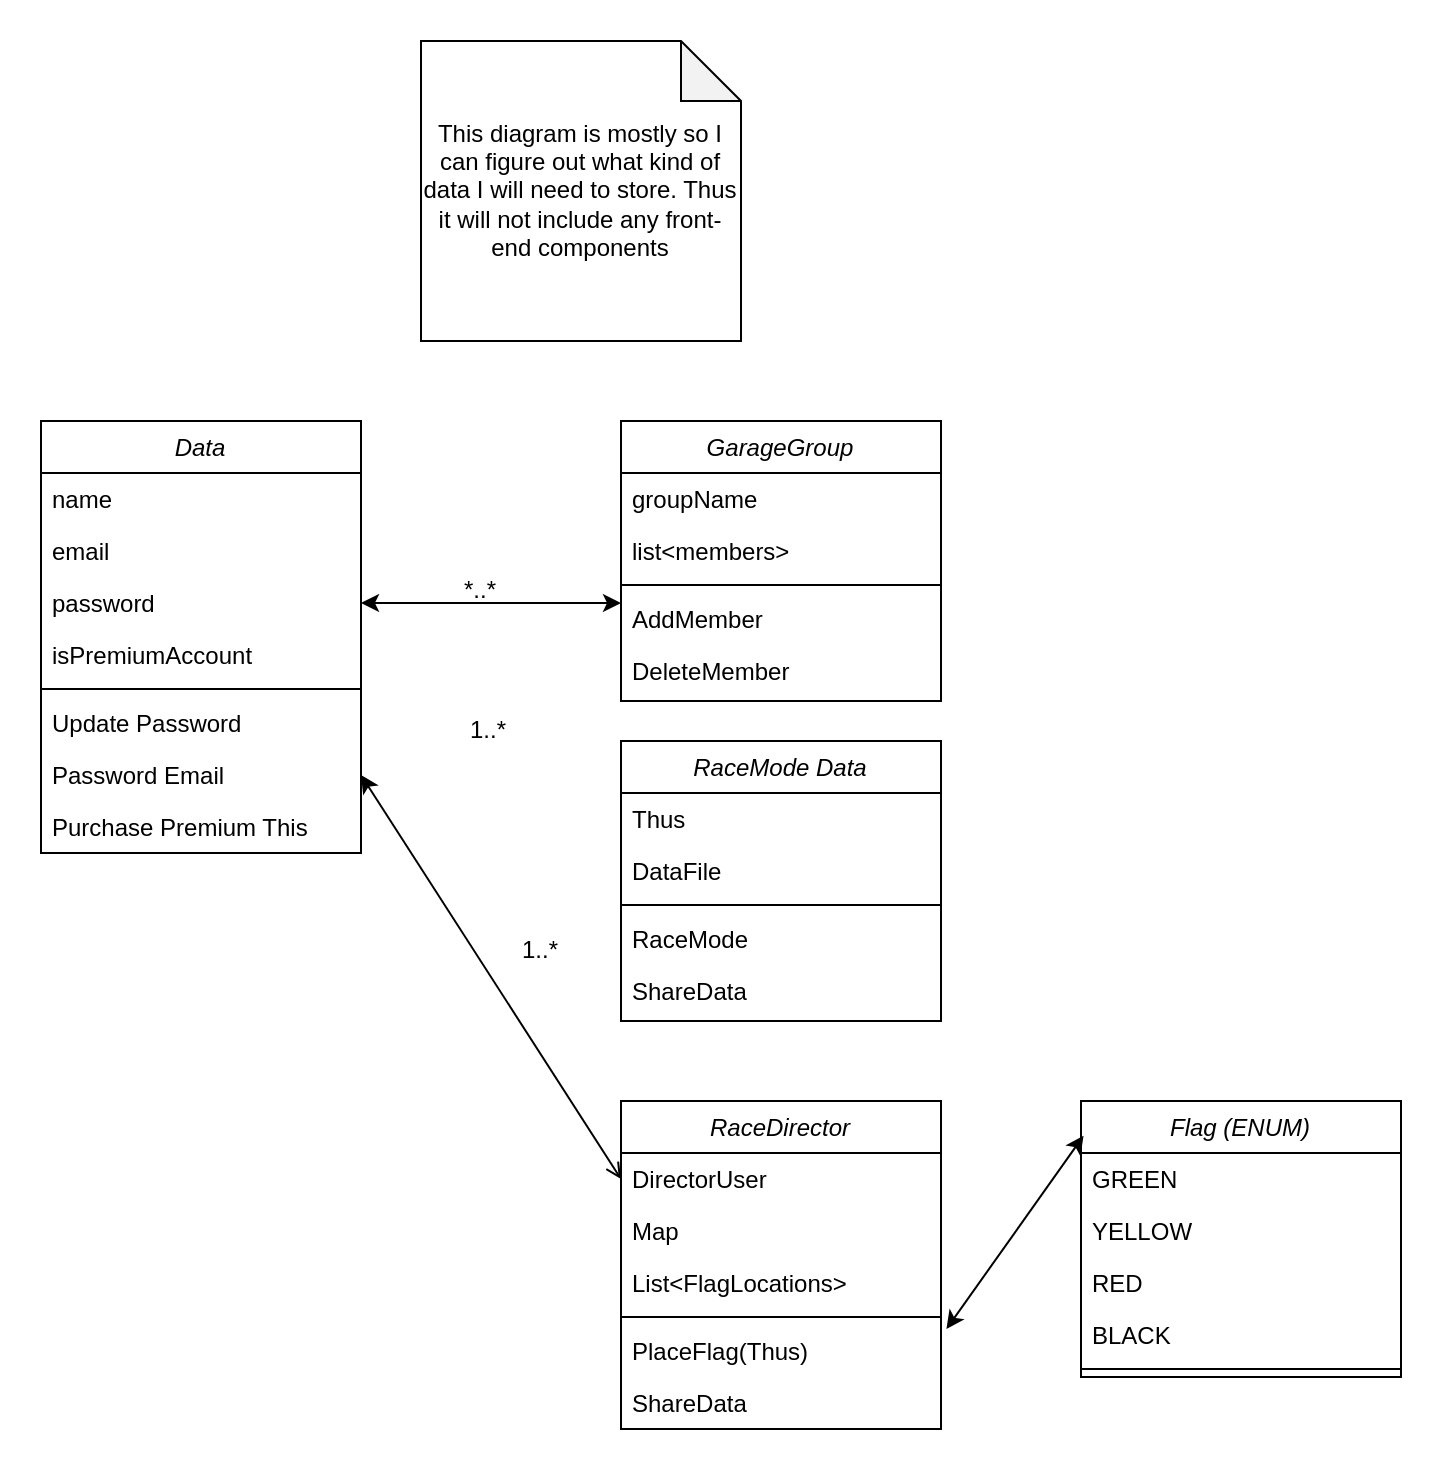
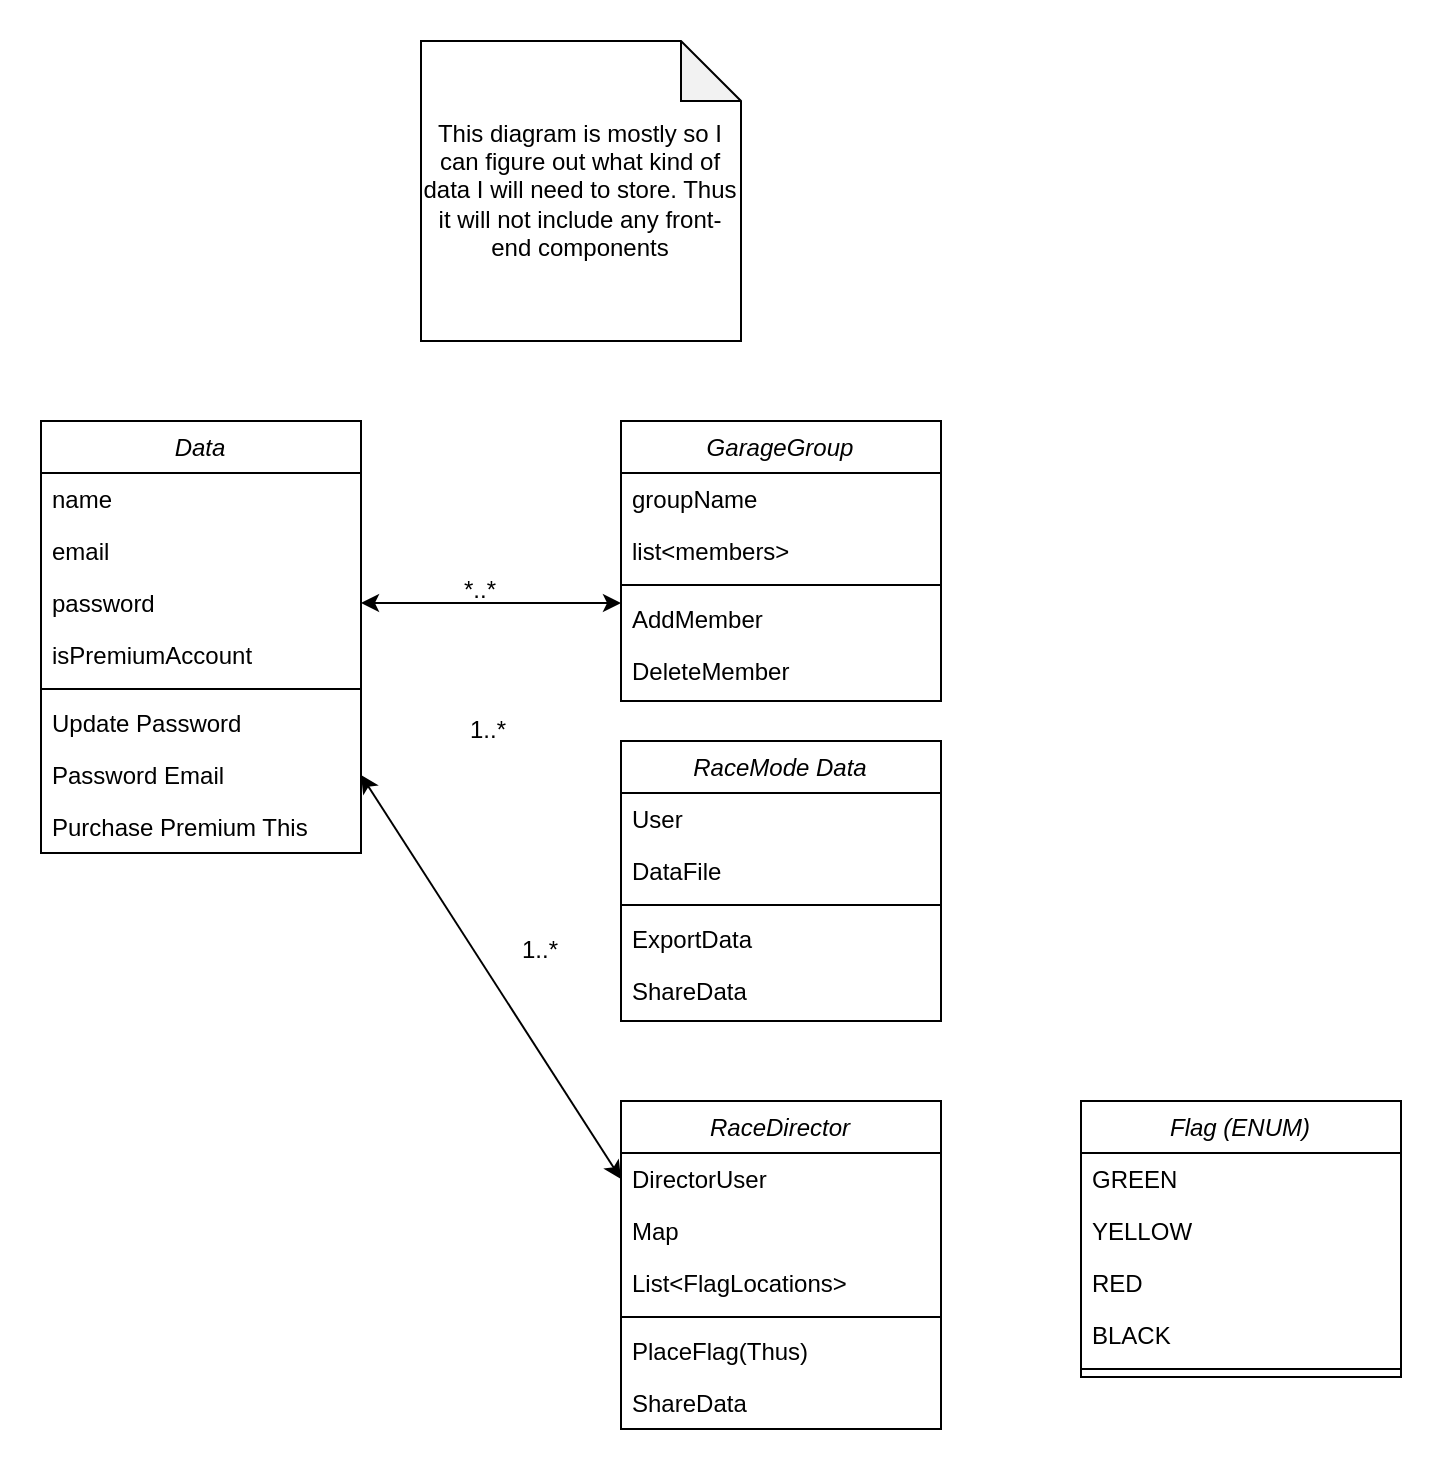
(659, 820) -> (659, 820)
(686, 940) -> (699, 940)
(614, 1169) -> (613, 1167)
(1015, 1233) -> none
